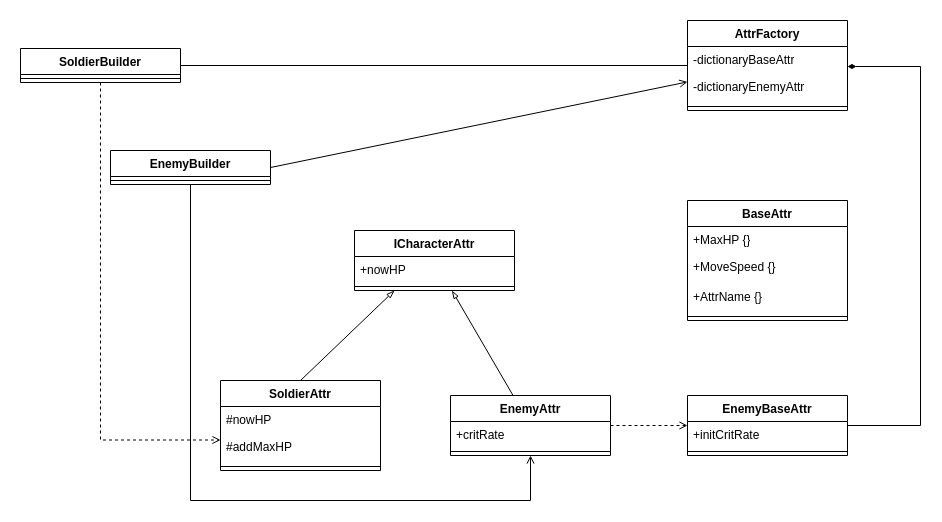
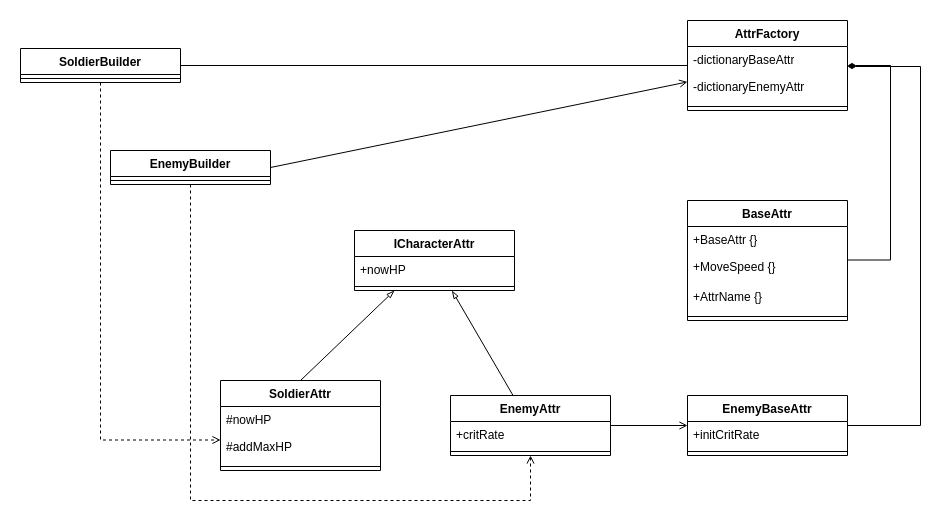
none -> (891, 185)
(722, 241) -> (732, 241)
(648, 426) -> (648, 426)
(224, 501) -> (224, 501)
